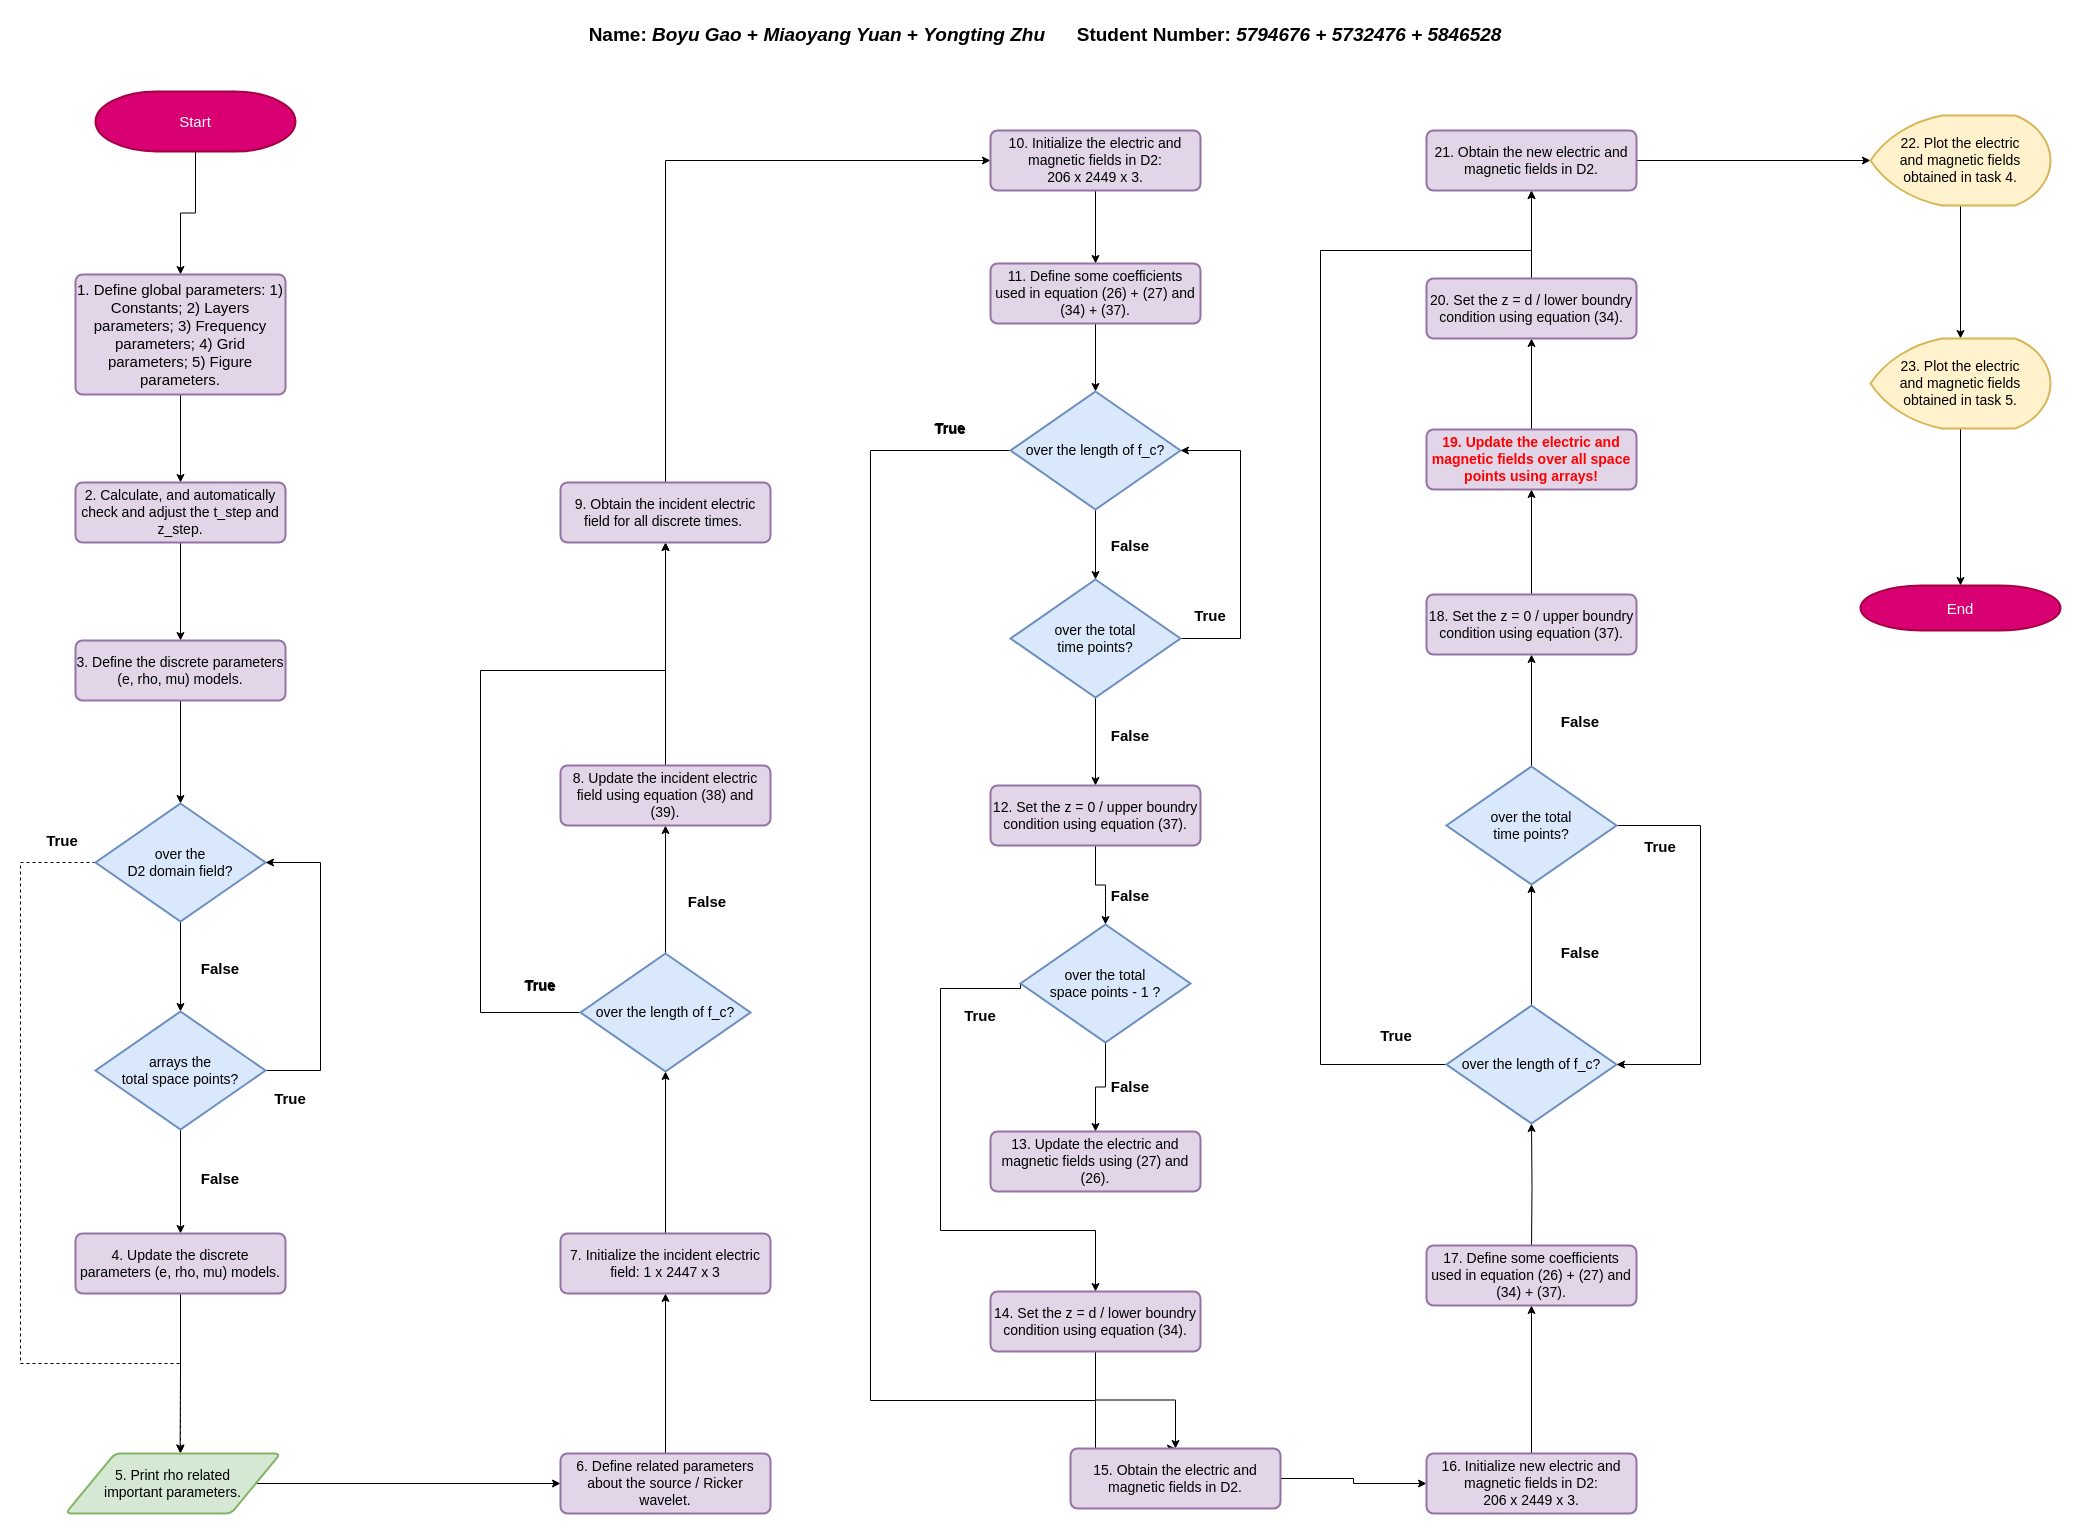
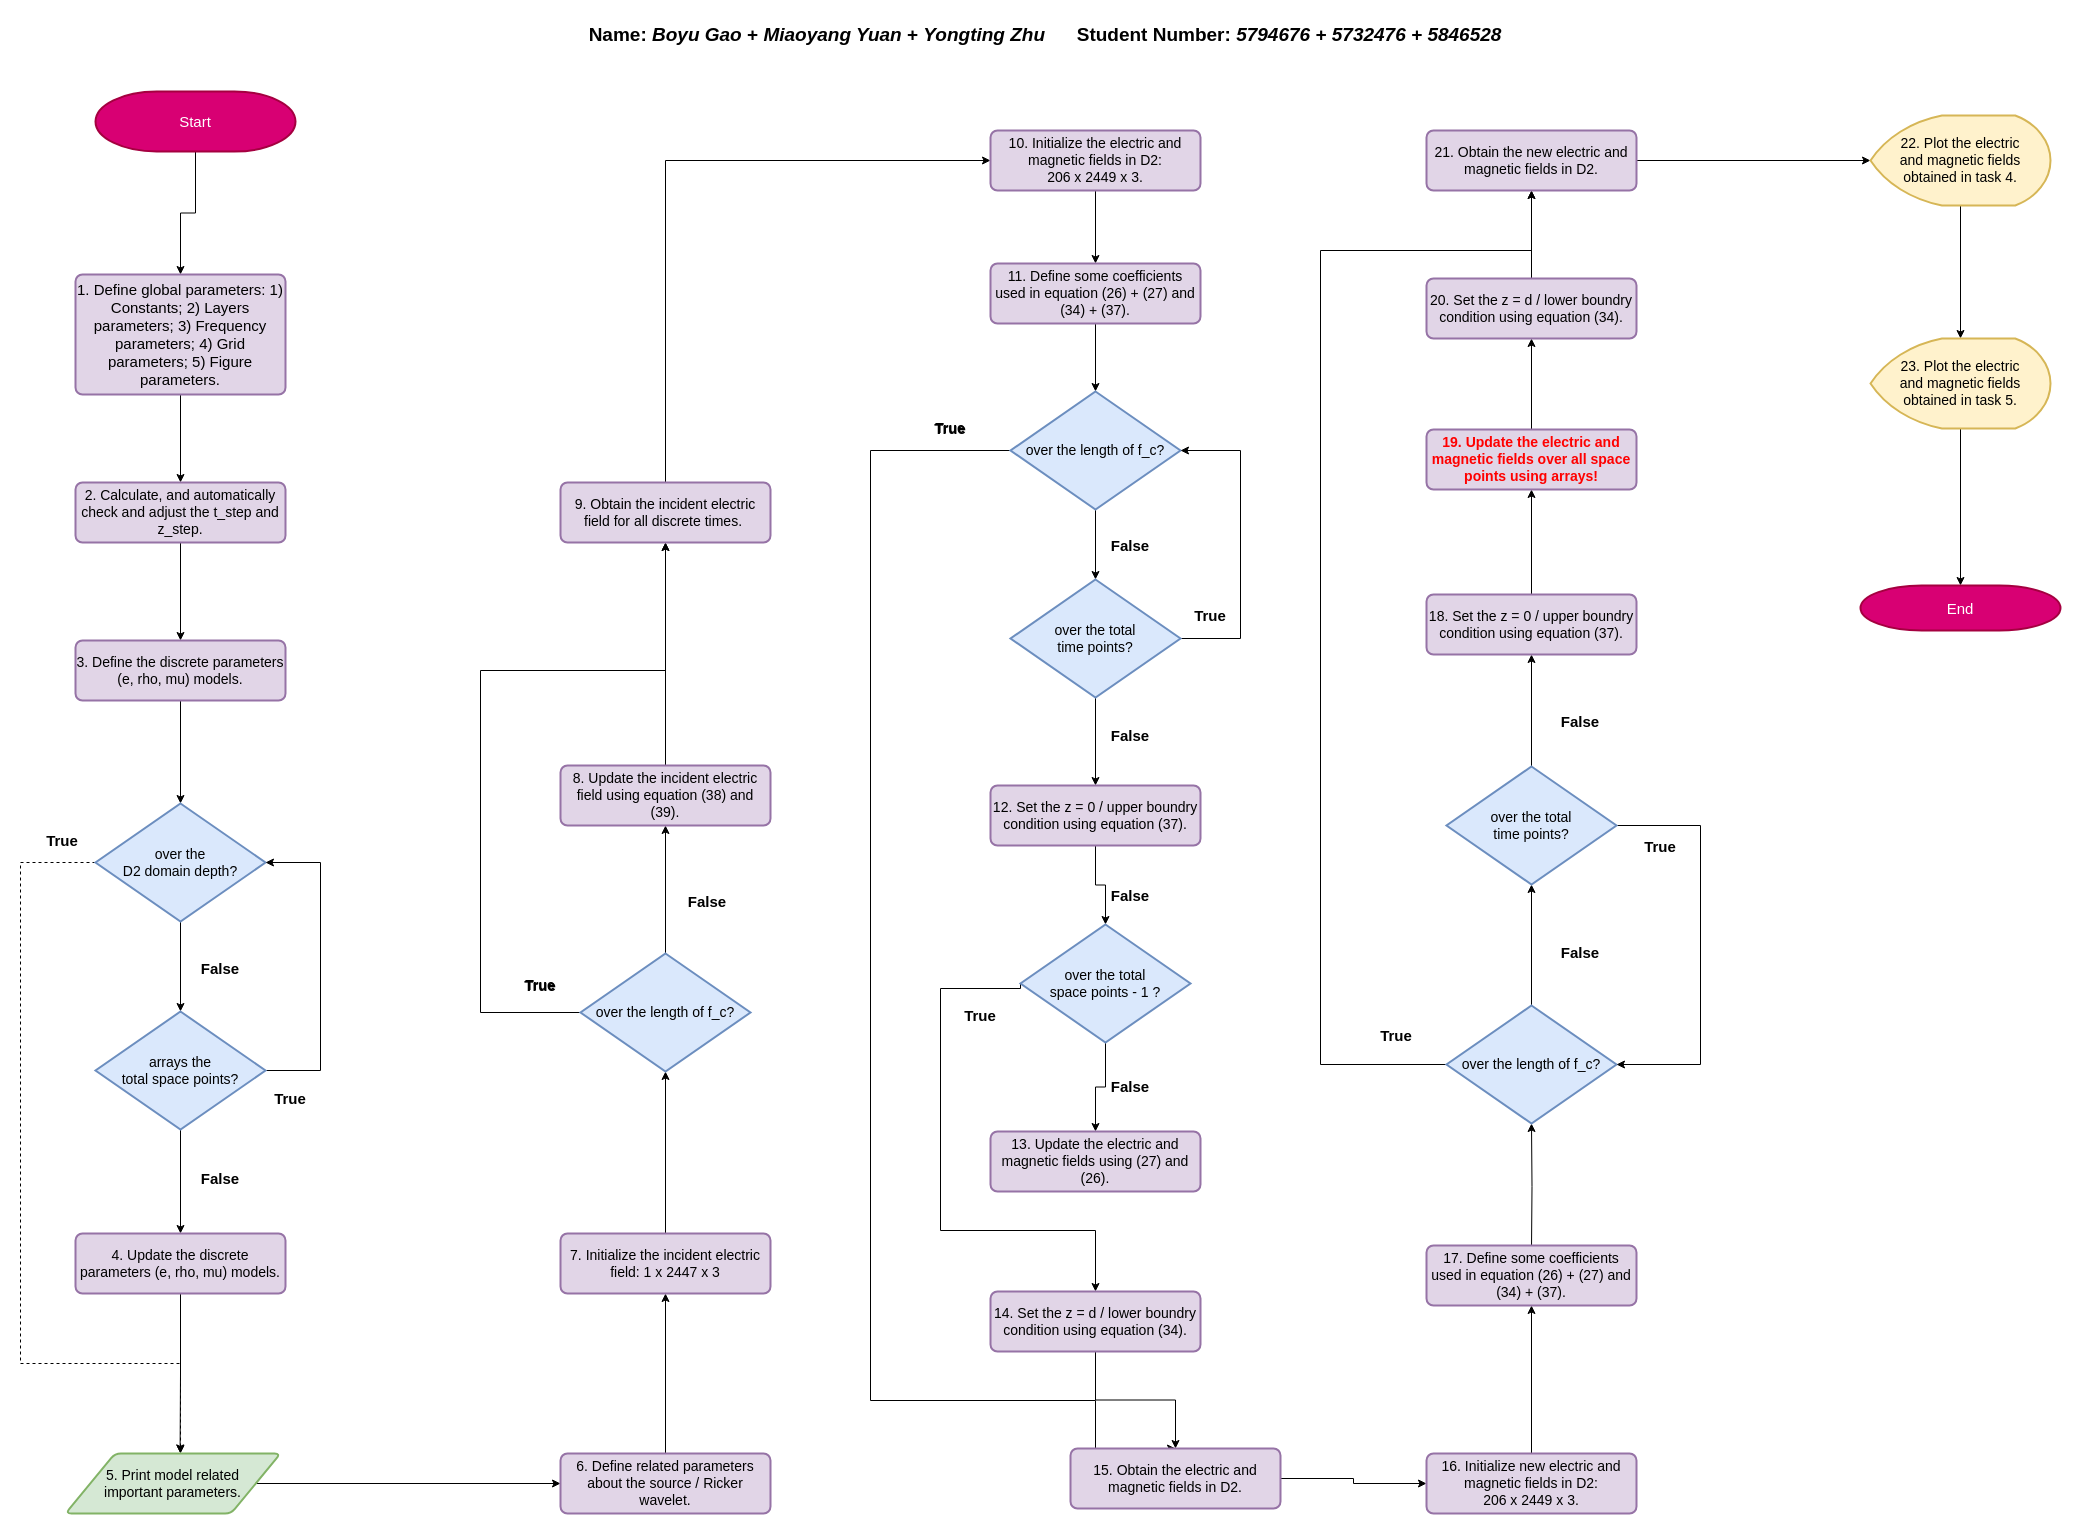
(181, 863) -> (181, 863)
(173, 1484) -> (173, 1484)
